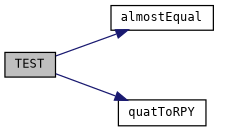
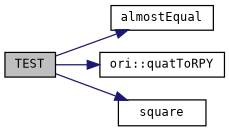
none -> (162, 65)
(162, 113) -> (162, 113)
